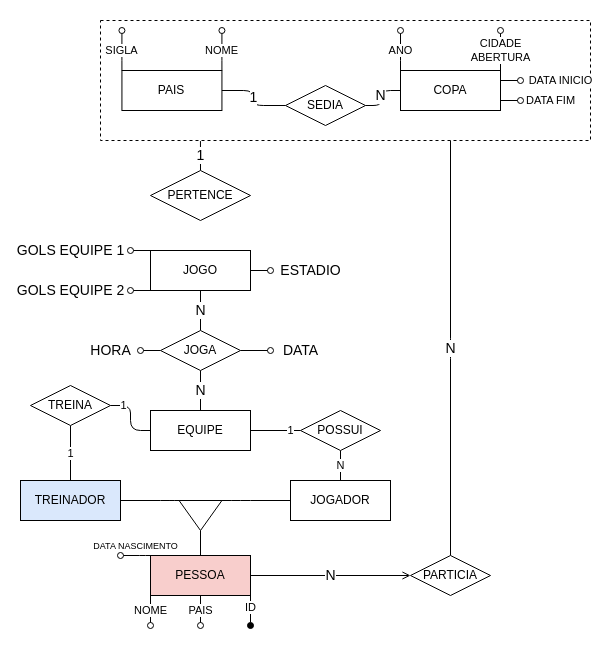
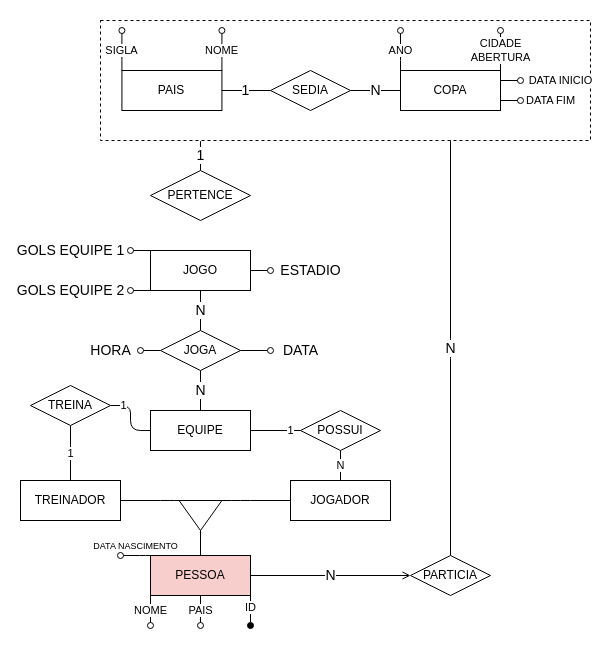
(326, 106) -> (311, 91)
(71, 501) -> (71, 501)
